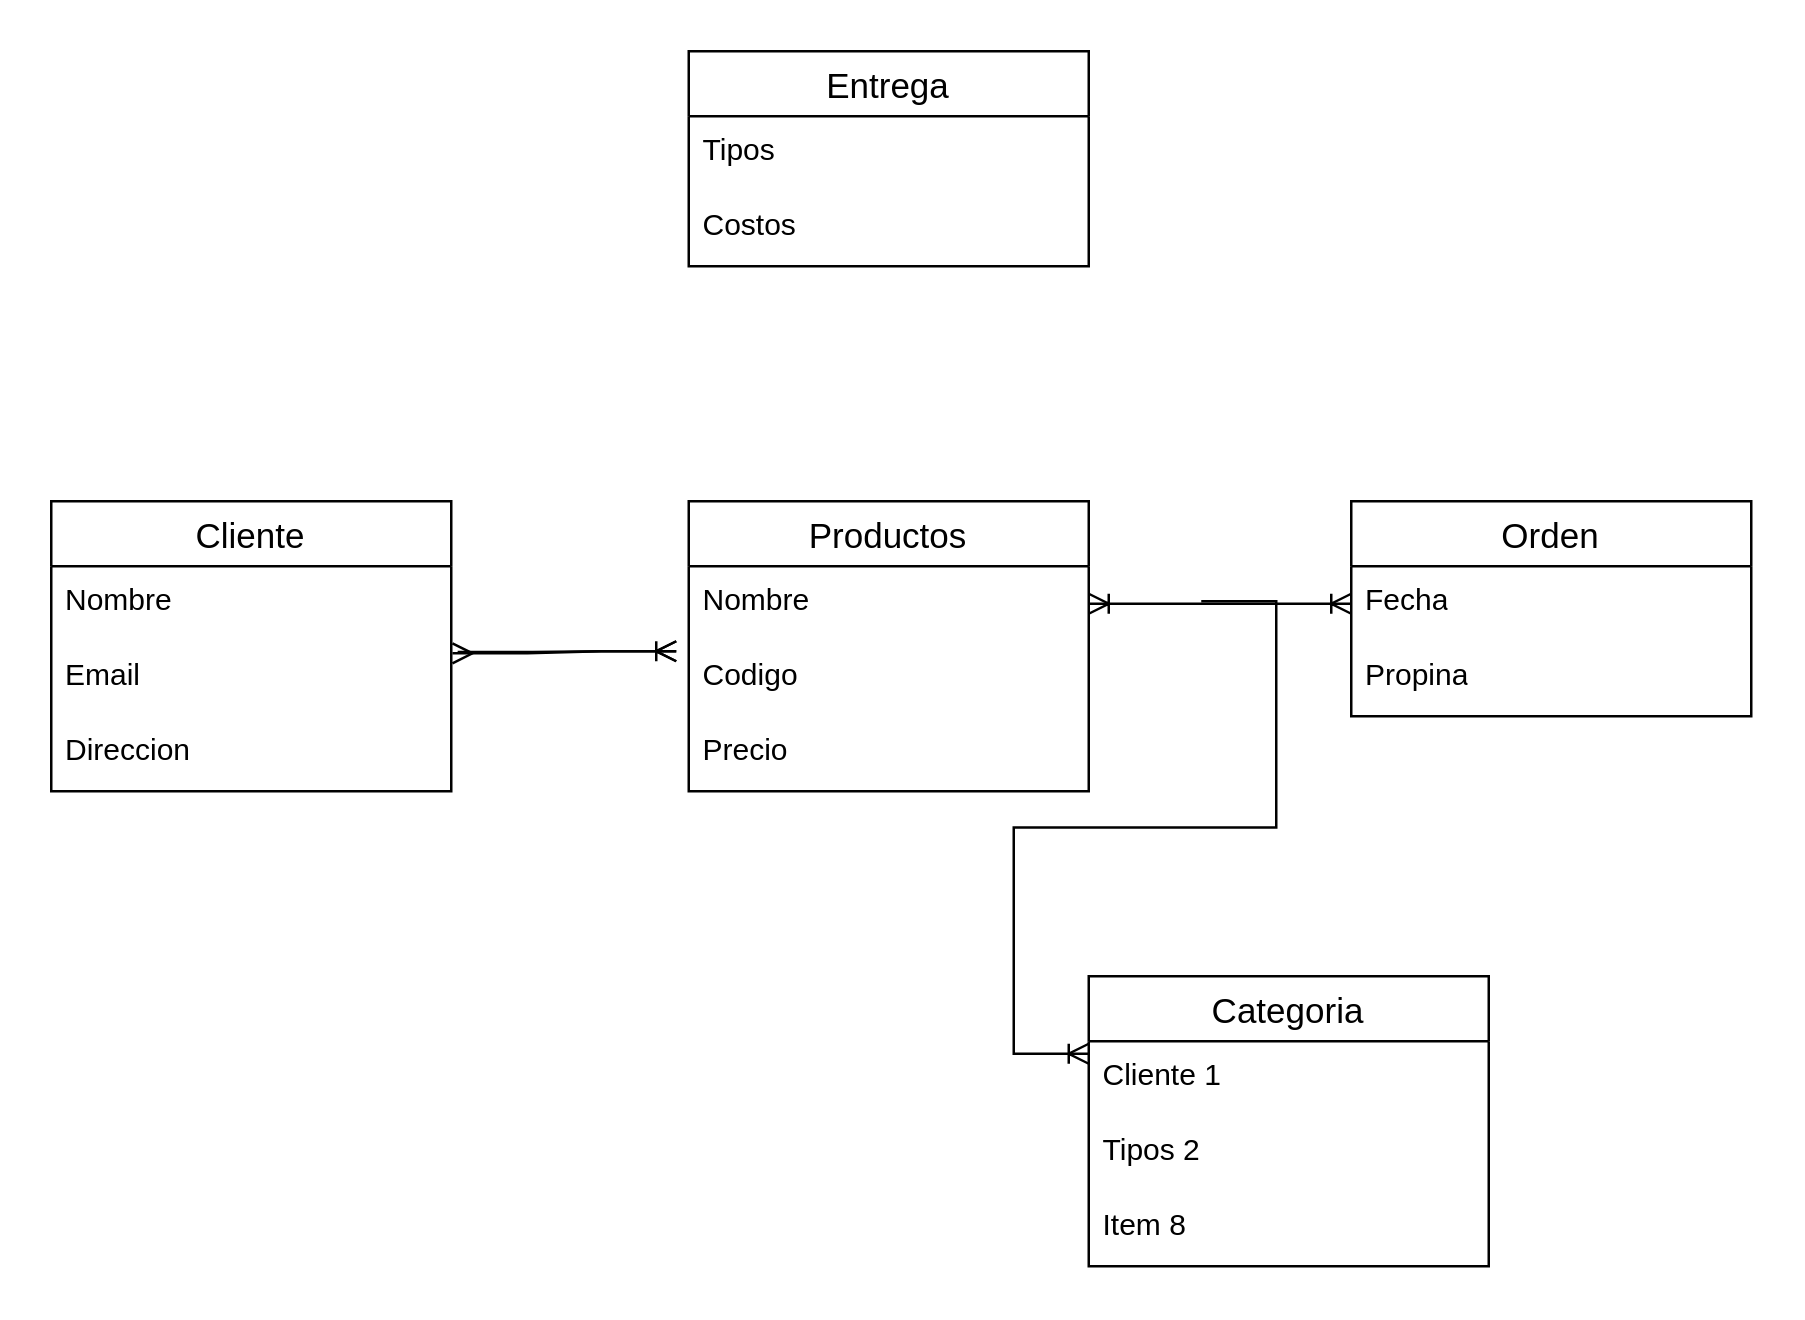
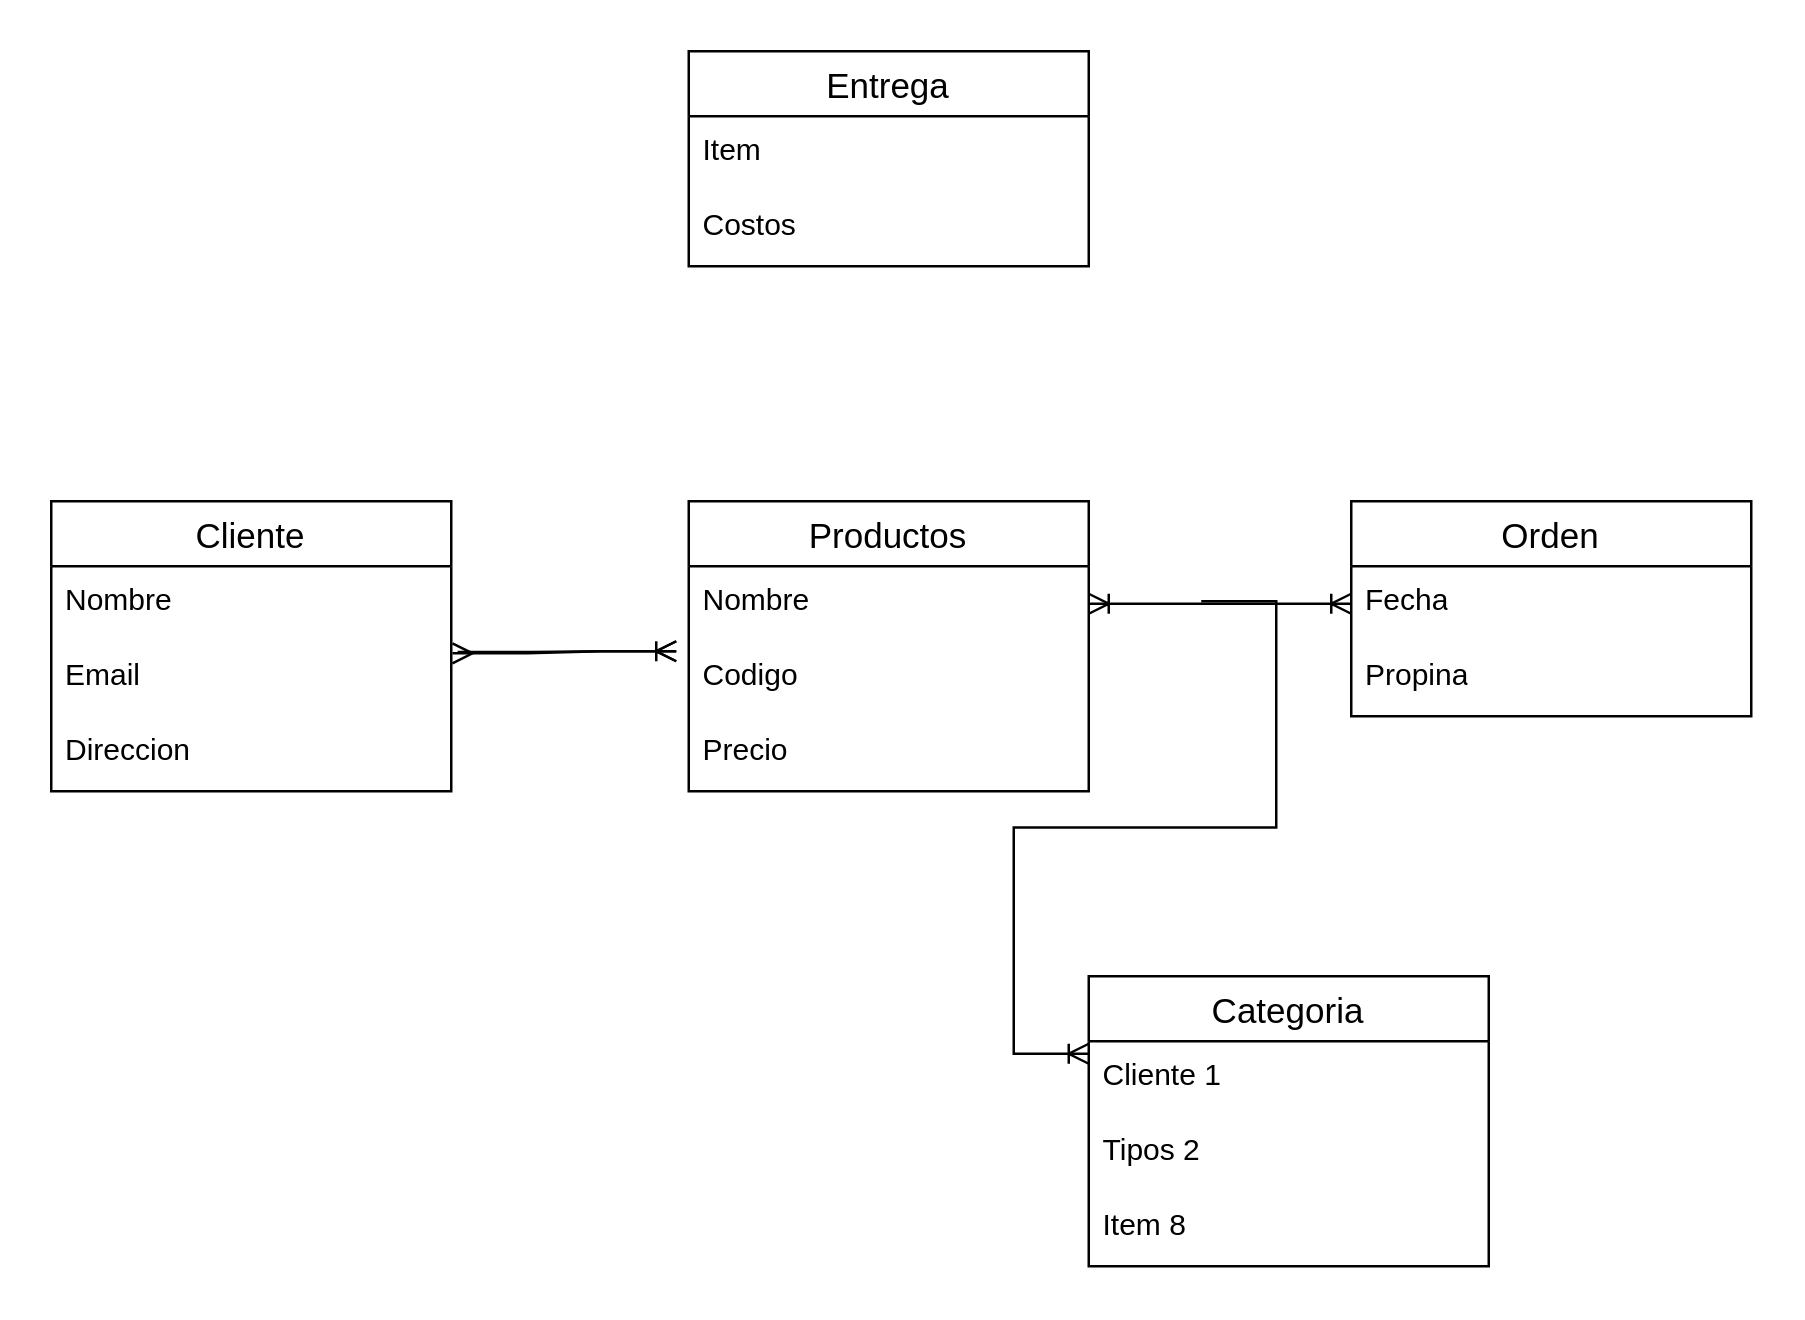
(742, 152) -> (737, 152)
